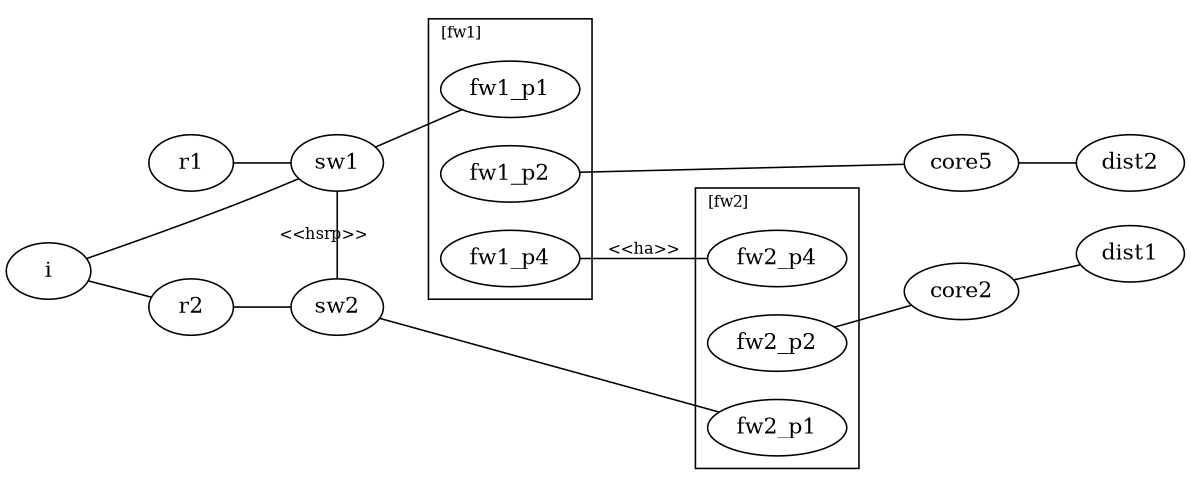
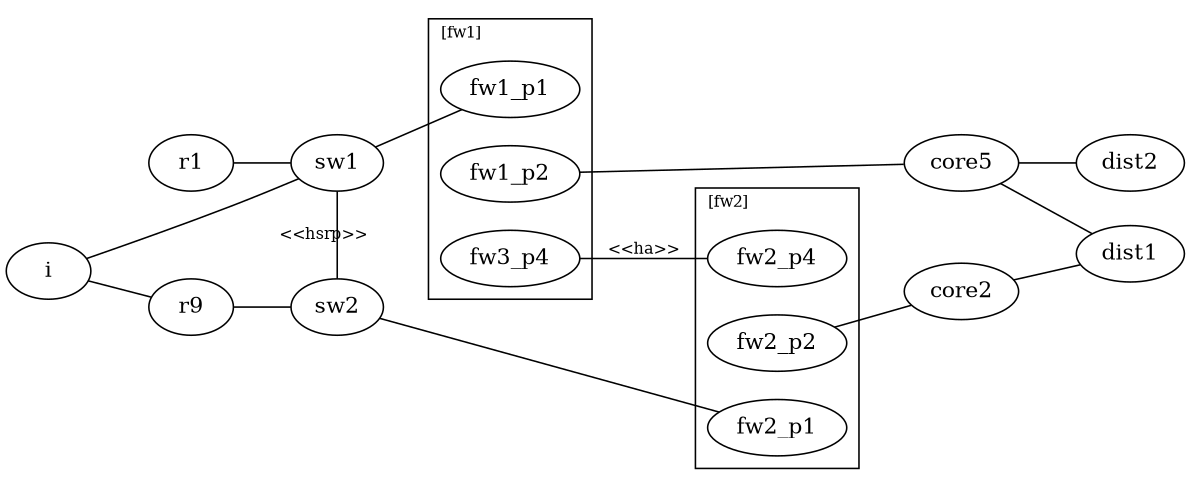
none -> (1046, 209)
(510, 258) -> (510, 258)
(191, 307) -> (191, 307)
